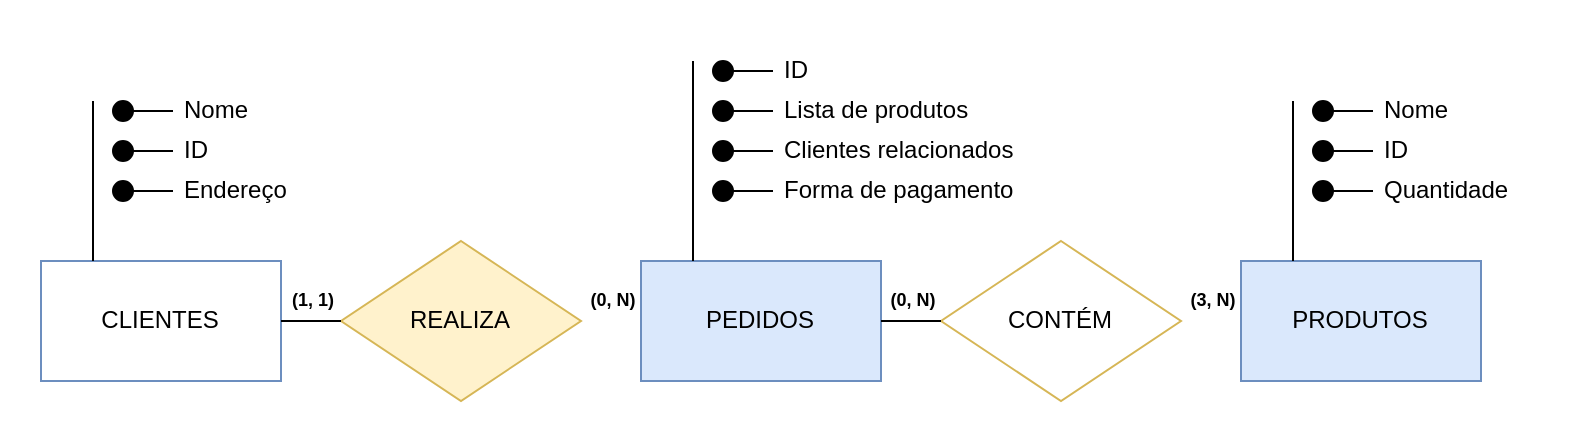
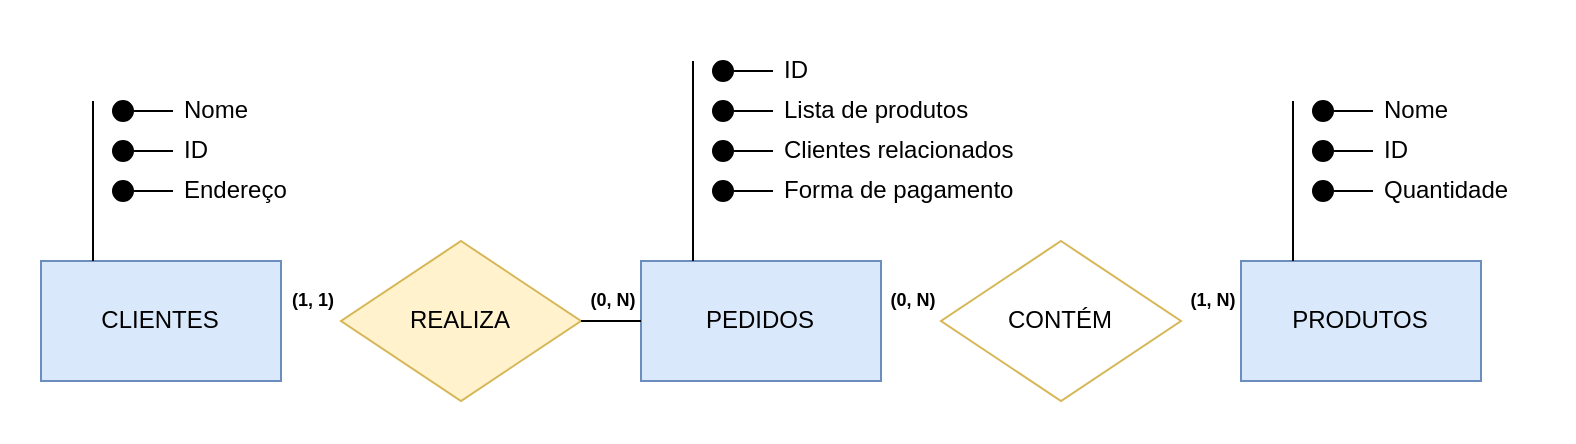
(1214, 301) -> (1214, 301)
(161, 321) -> (161, 321)
(311, 321) -> none
none -> (611, 321)
(911, 321) -> none
